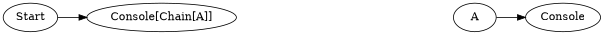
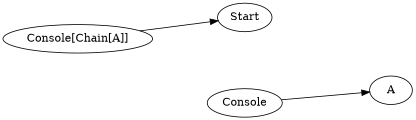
(68, 17) -> (175, 26)
(507, 17) -> (322, 96)
